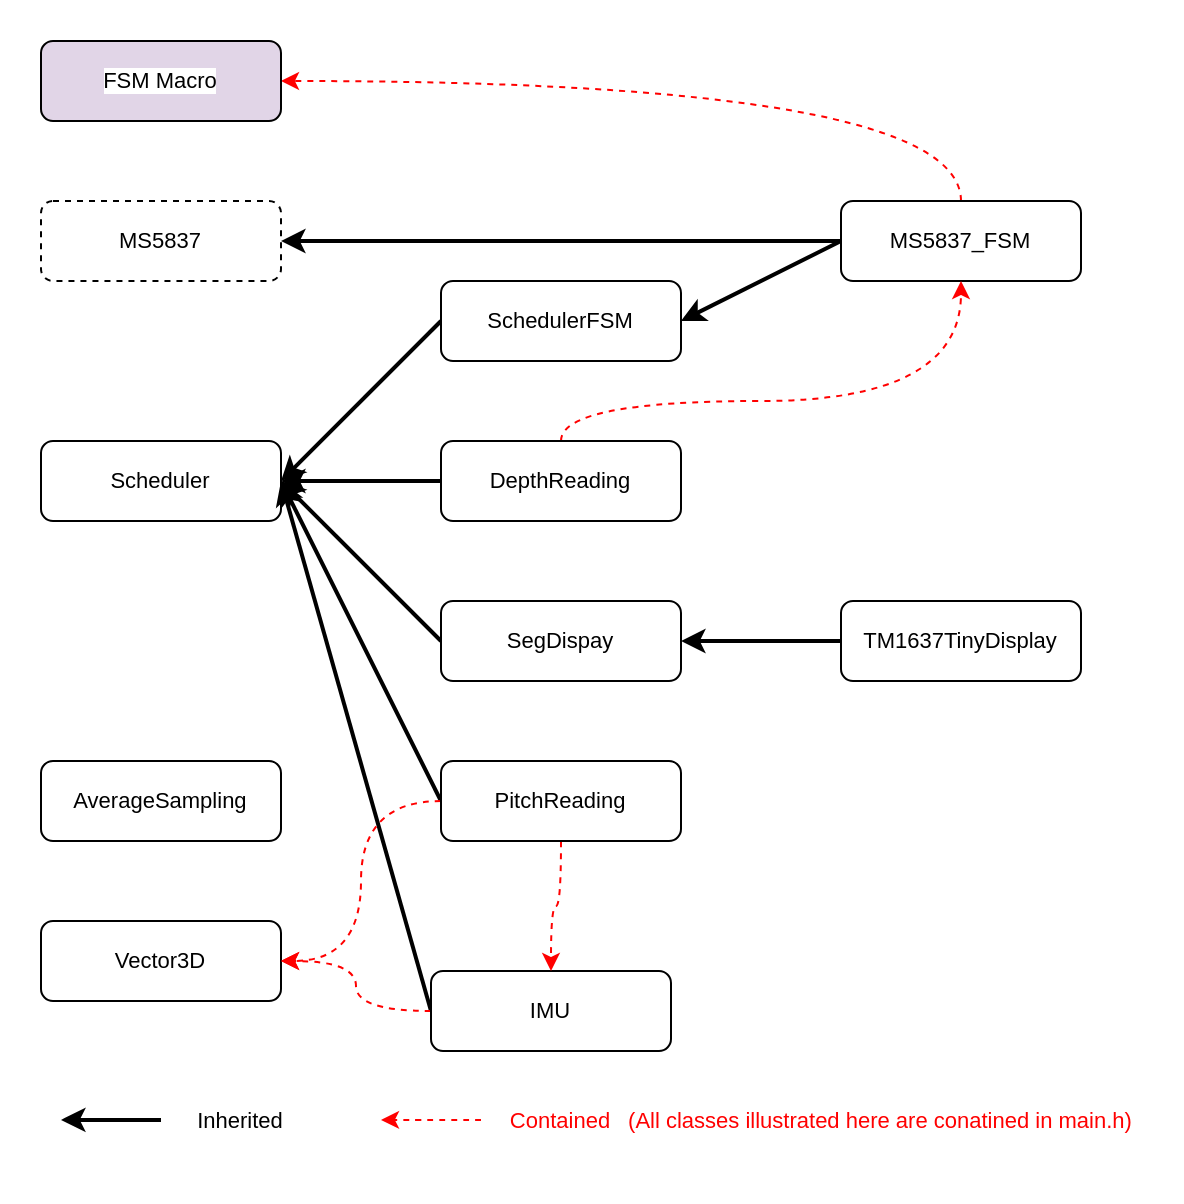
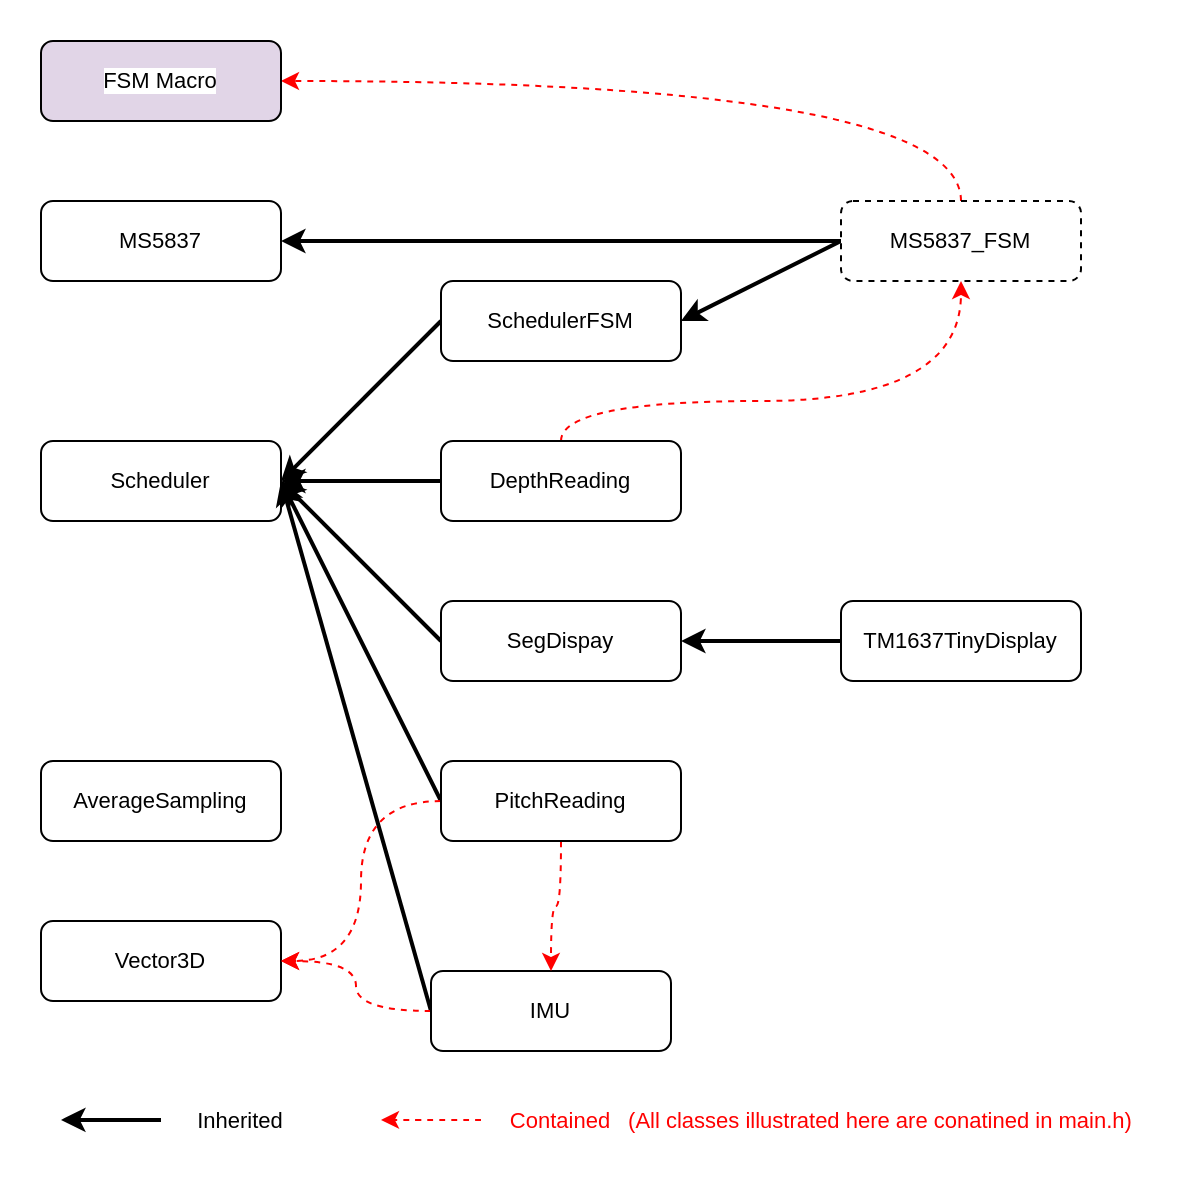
(161, 241) -> (161, 241)
(961, 241) -> (961, 241)
